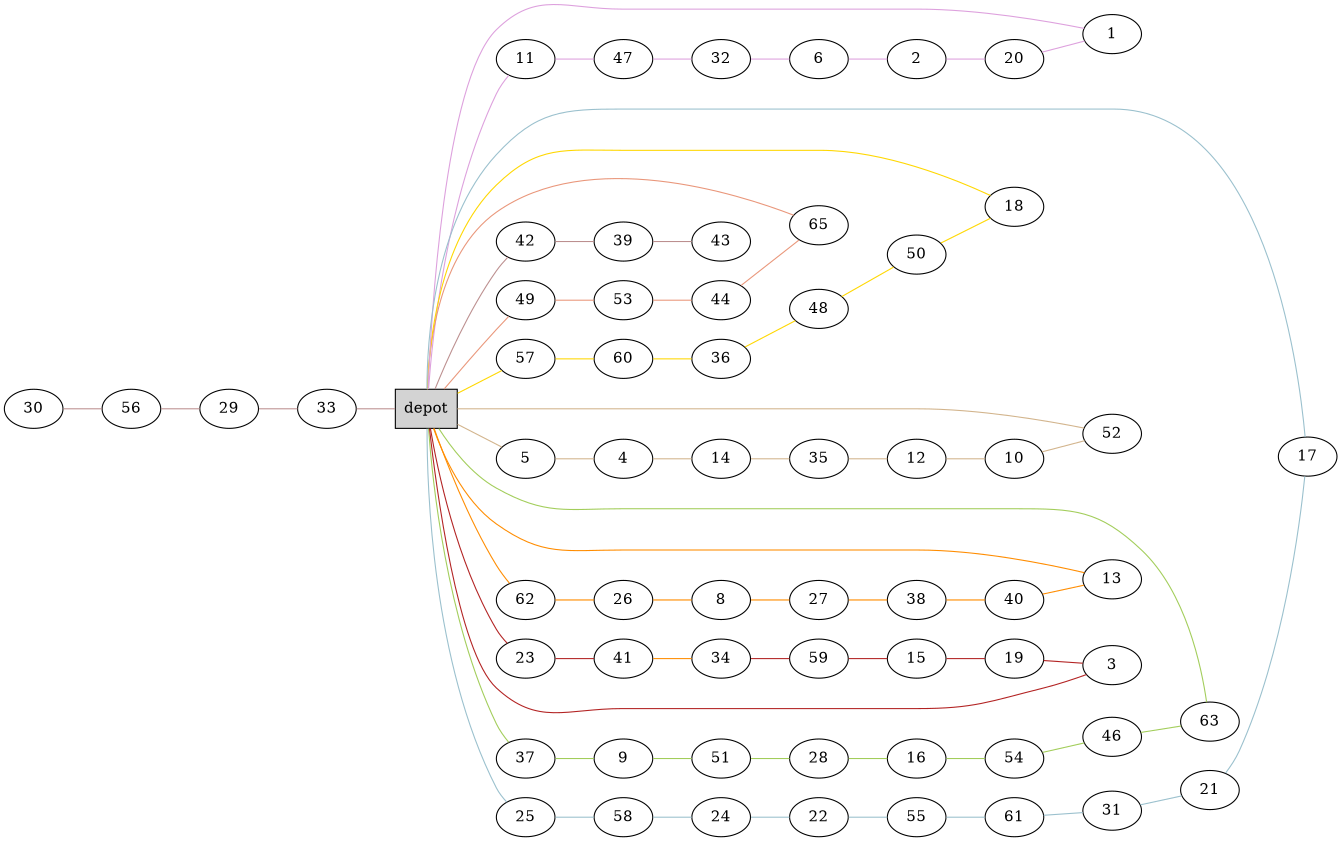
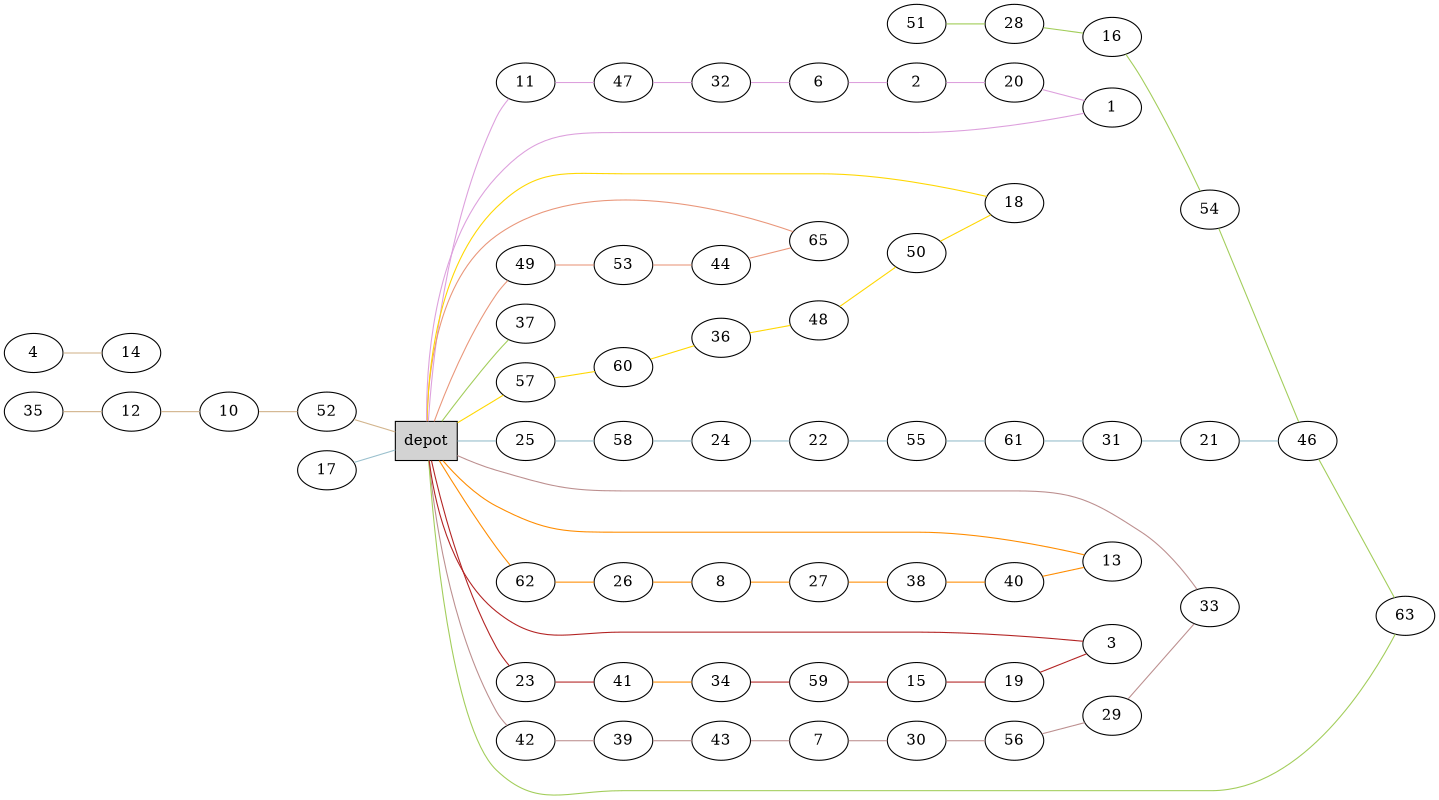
(526, 459) -> none
(770, 459) -> none
(1279, 629) -> (1259, 441)
none -> (819, 741)
(623, 759) -> none
